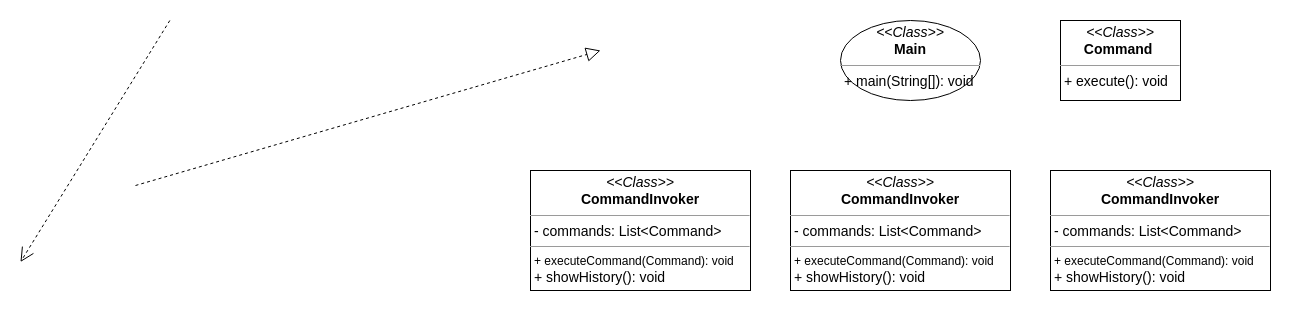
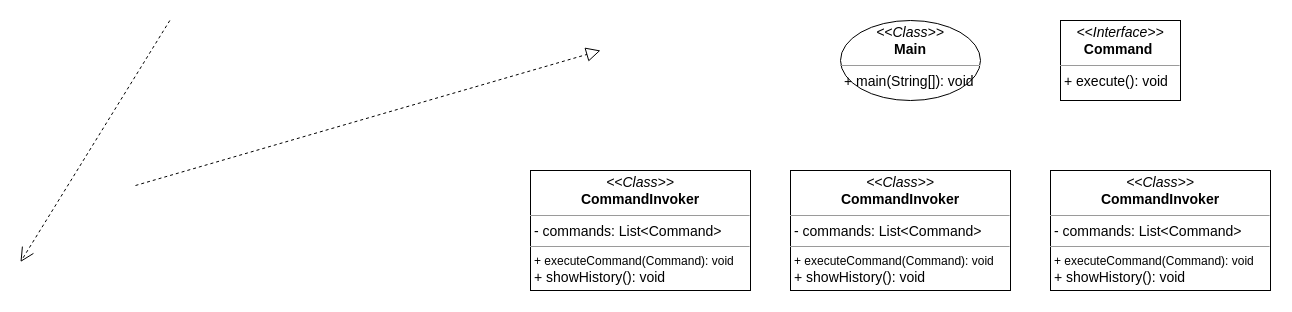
(1111, 42) -> (1111, 42)
